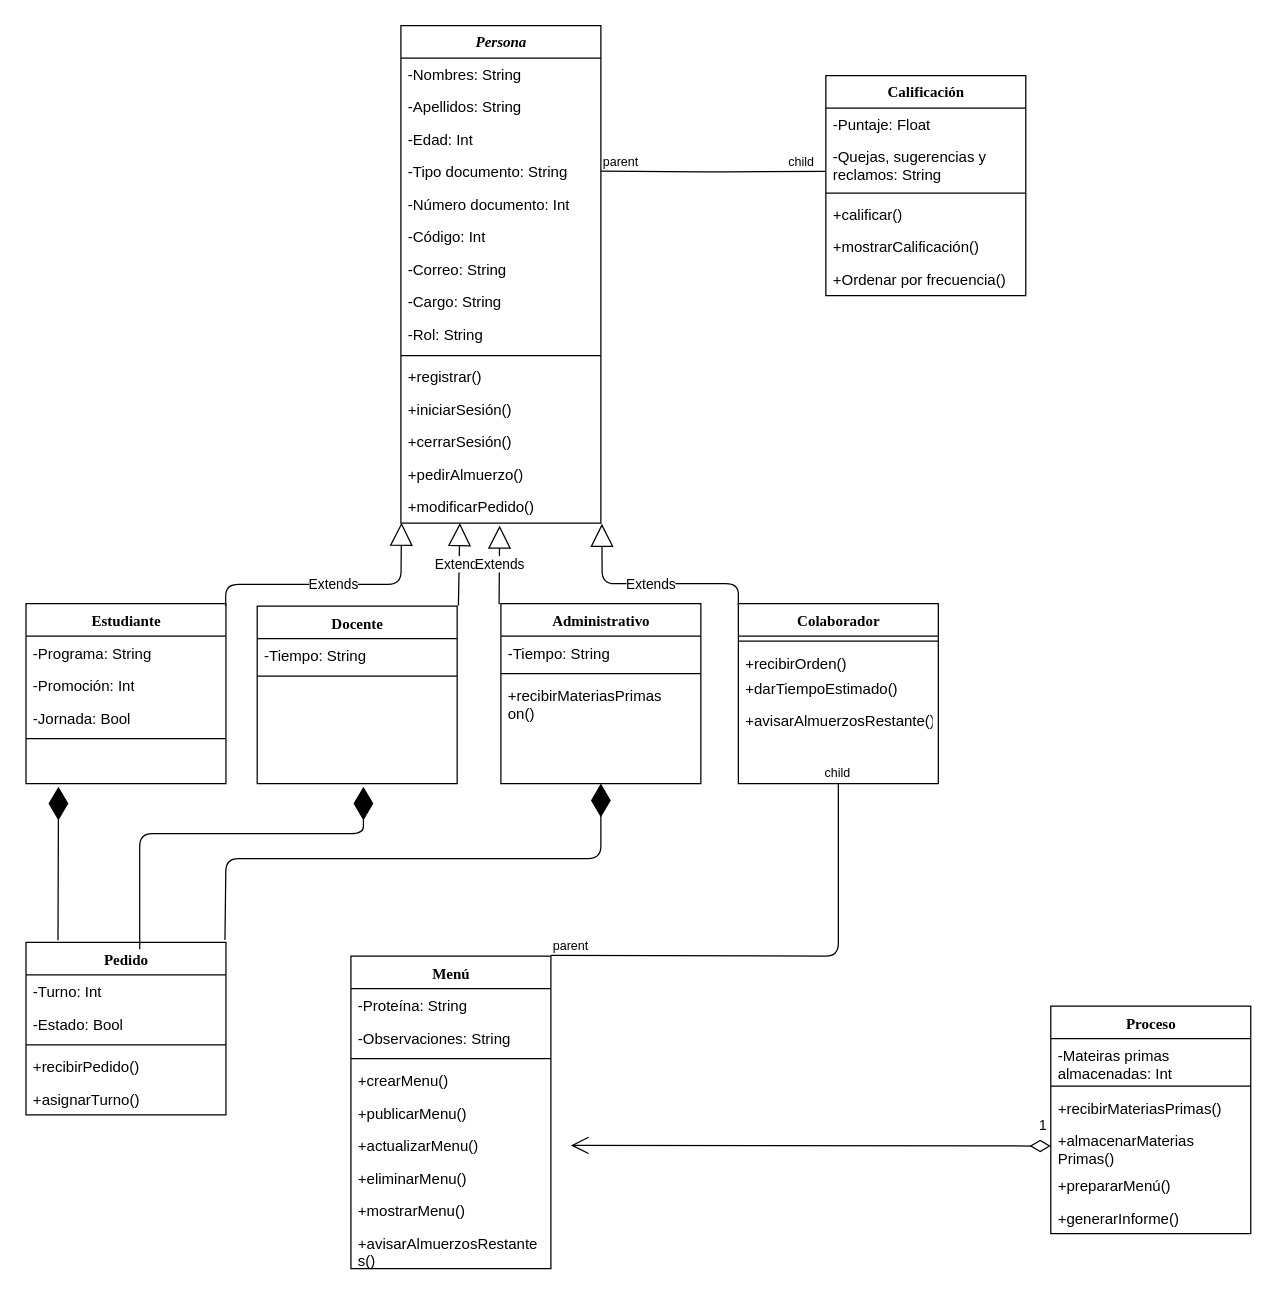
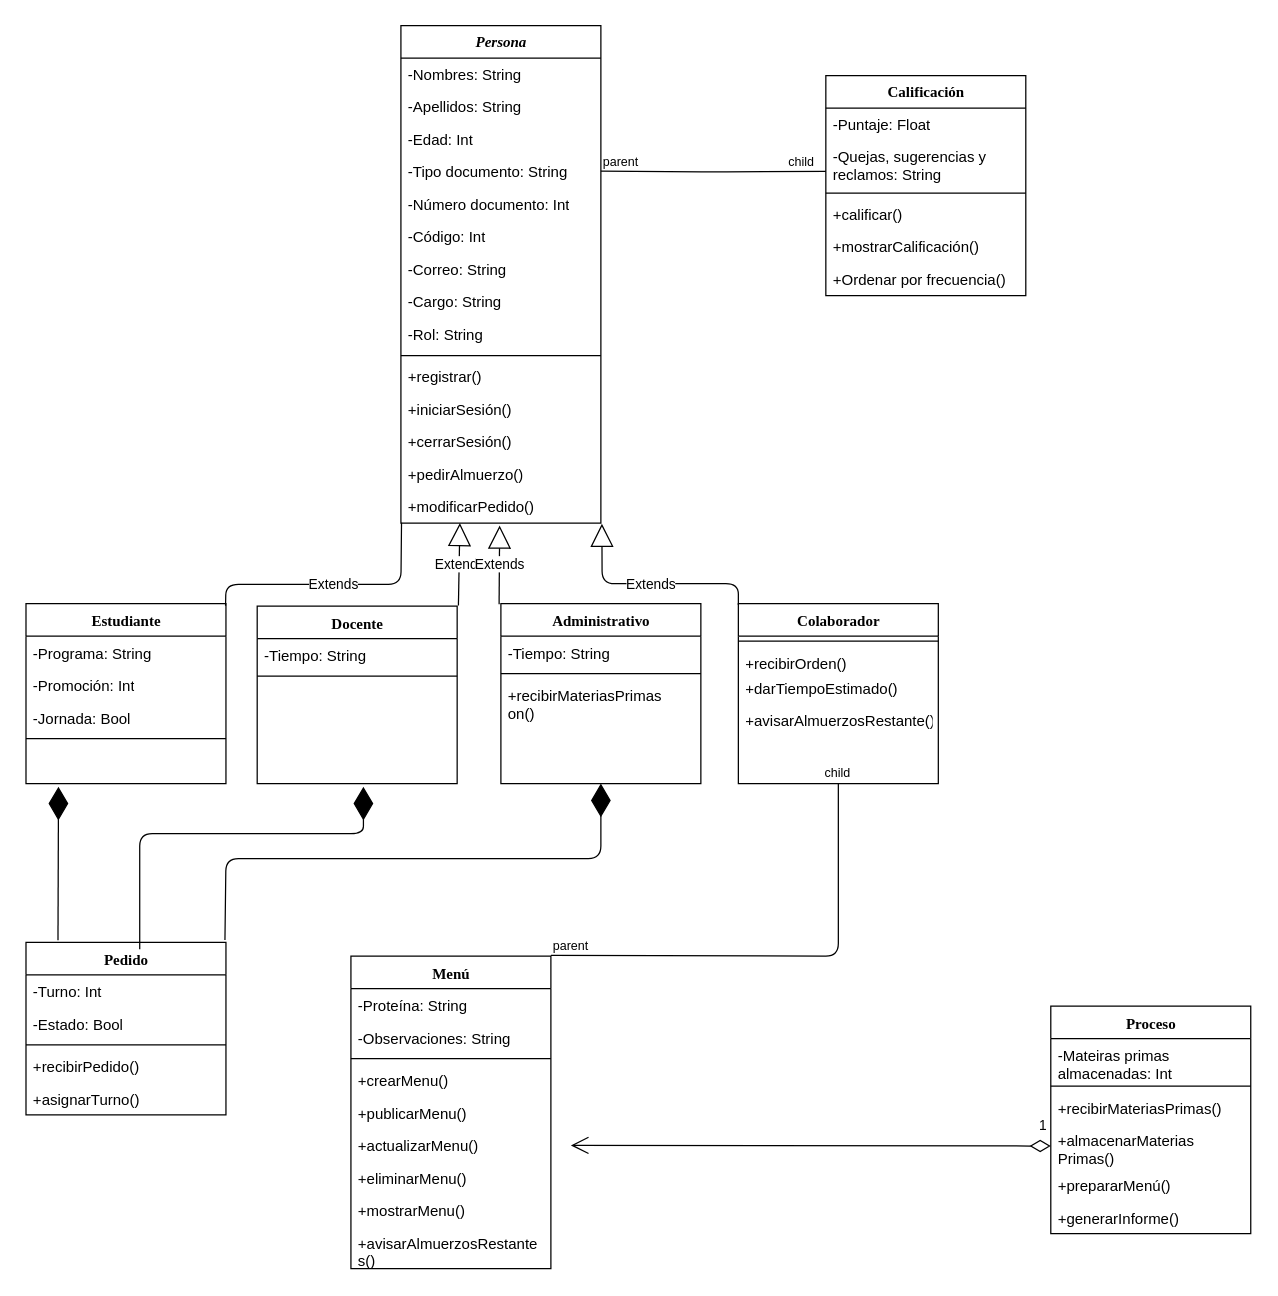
(401, 546) -> (401, 535)
